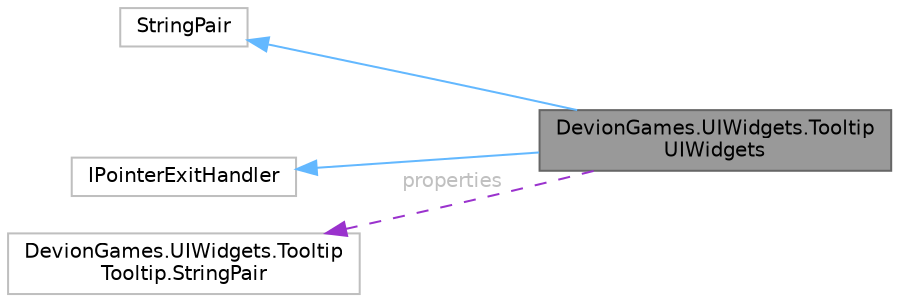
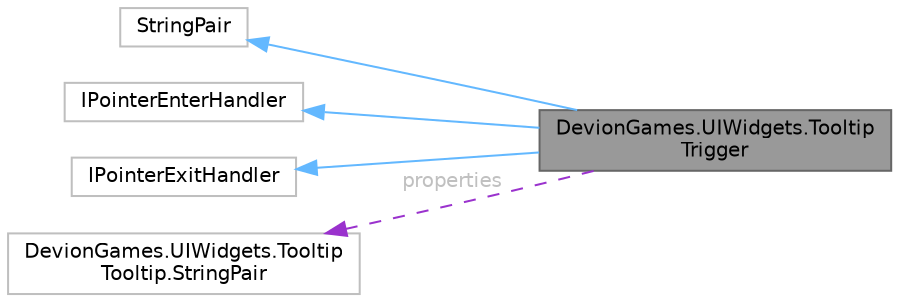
none -> (184, 102)
(715, 140) -> (715, 140)
